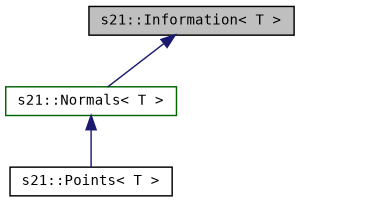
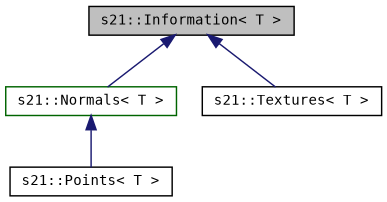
none -> (292, 101)
